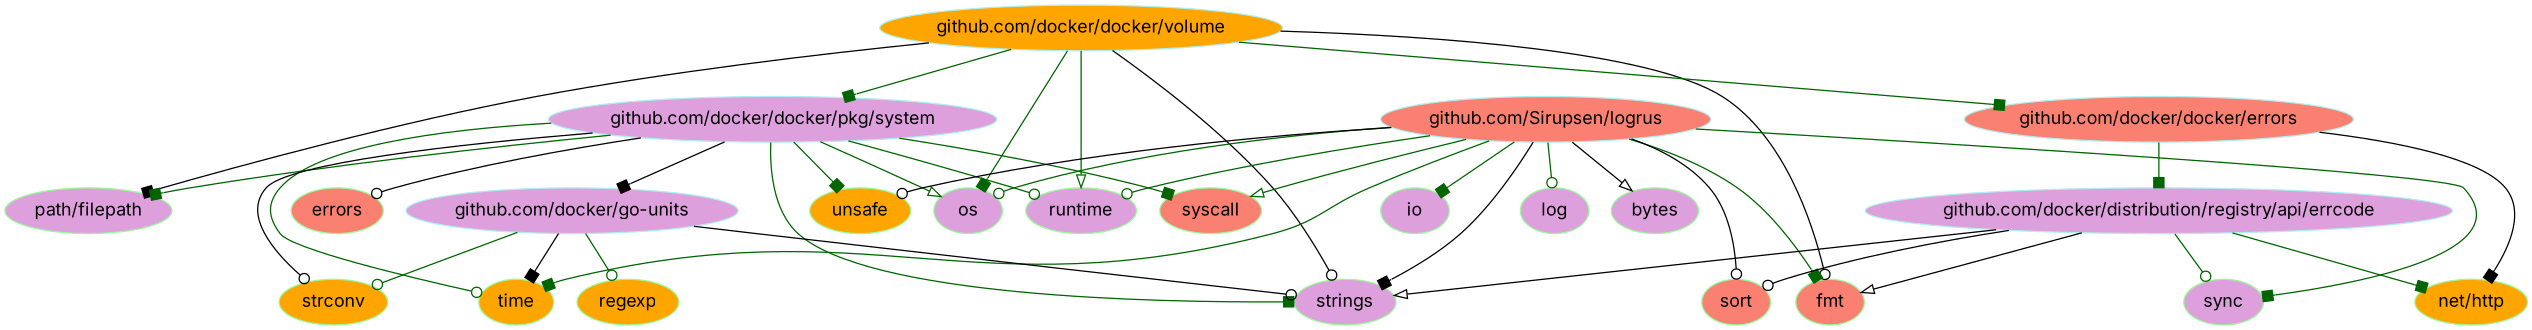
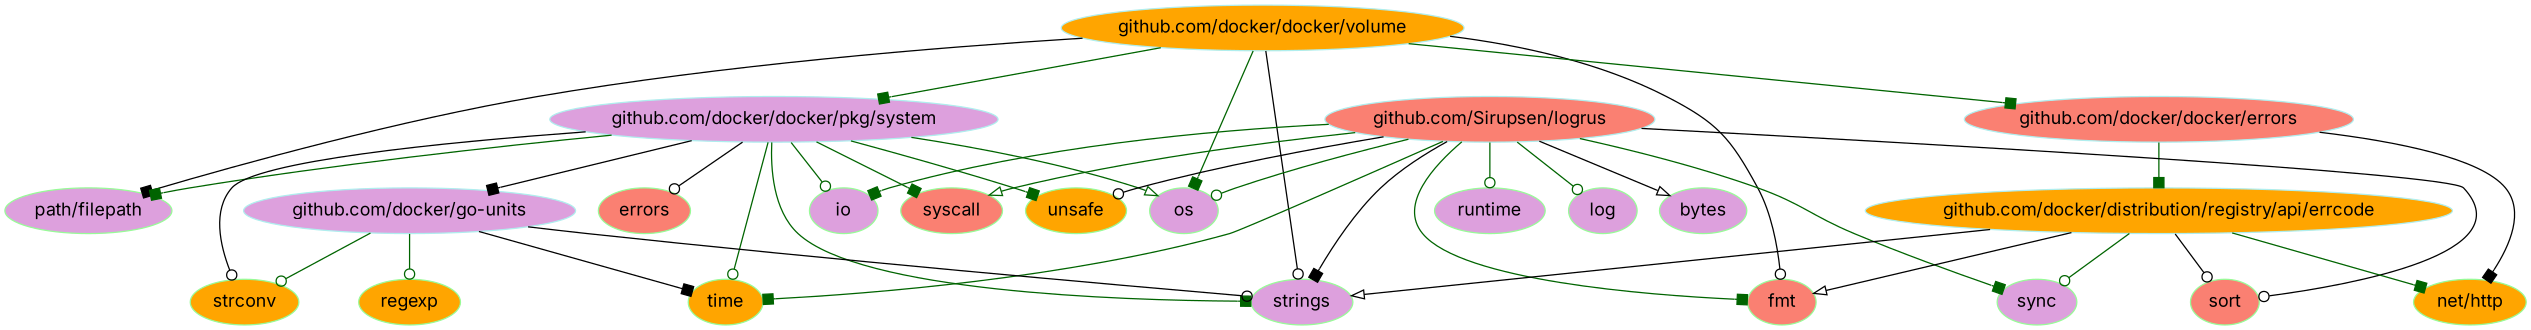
(1081, 113) -> none
(939, 166) -> (807, 162)
(2159, 211) -> (2159, 211)
